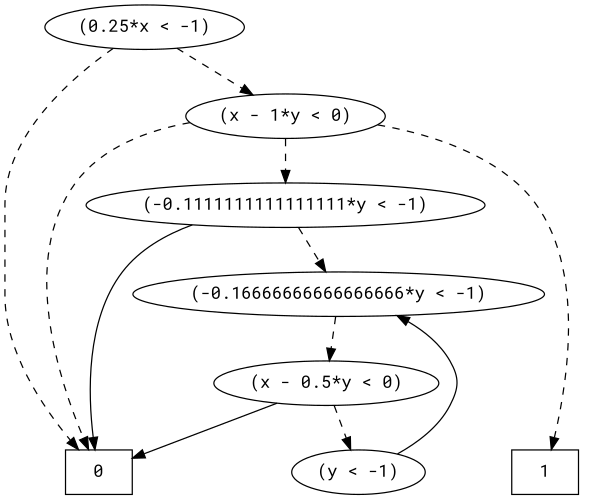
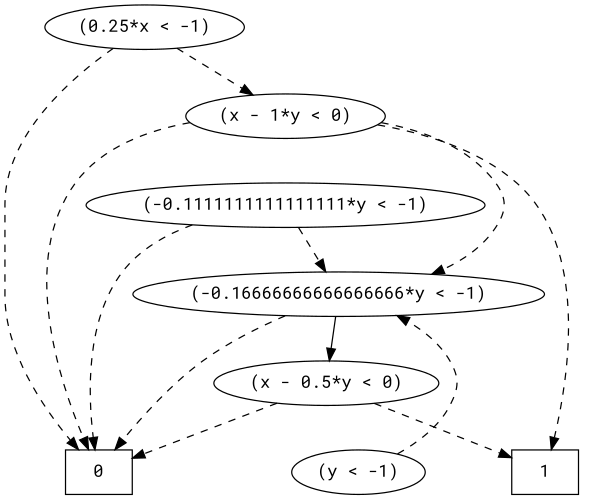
(286, 155) -> (490, 177)
(102, 310) -> (102, 310)
(333, 333) -> (333, 333)
none -> (195, 367)
(456, 390) -> (456, 390)
(340, 422) -> (443, 431)
(211, 428) -> (211, 428)
